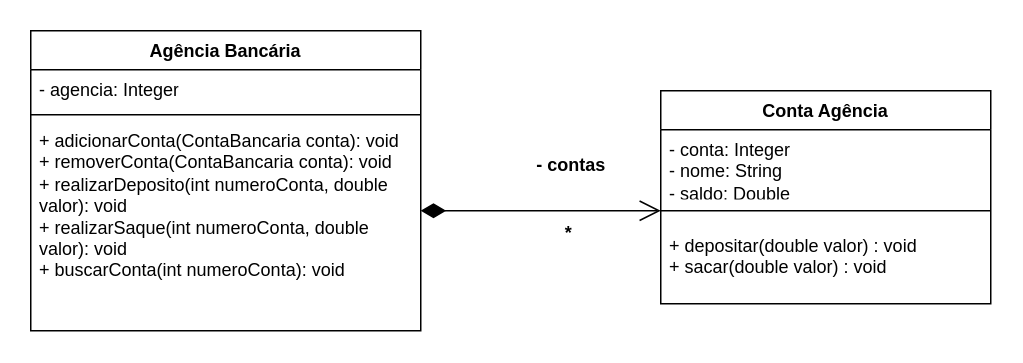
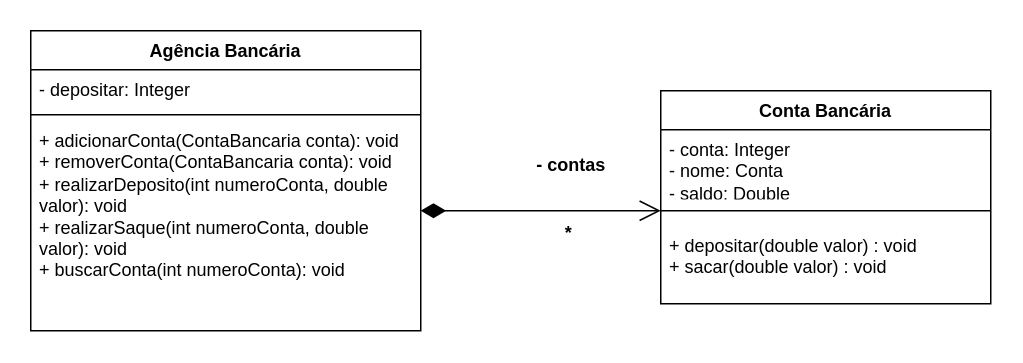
(121, 91) -> (131, 91)
(826, 112) -> (826, 112)
(743, 173) -> (743, 173)
